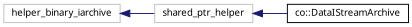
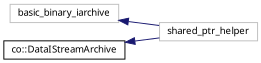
(62, 13) -> (64, 13)
(275, 13) -> (147, 39)
